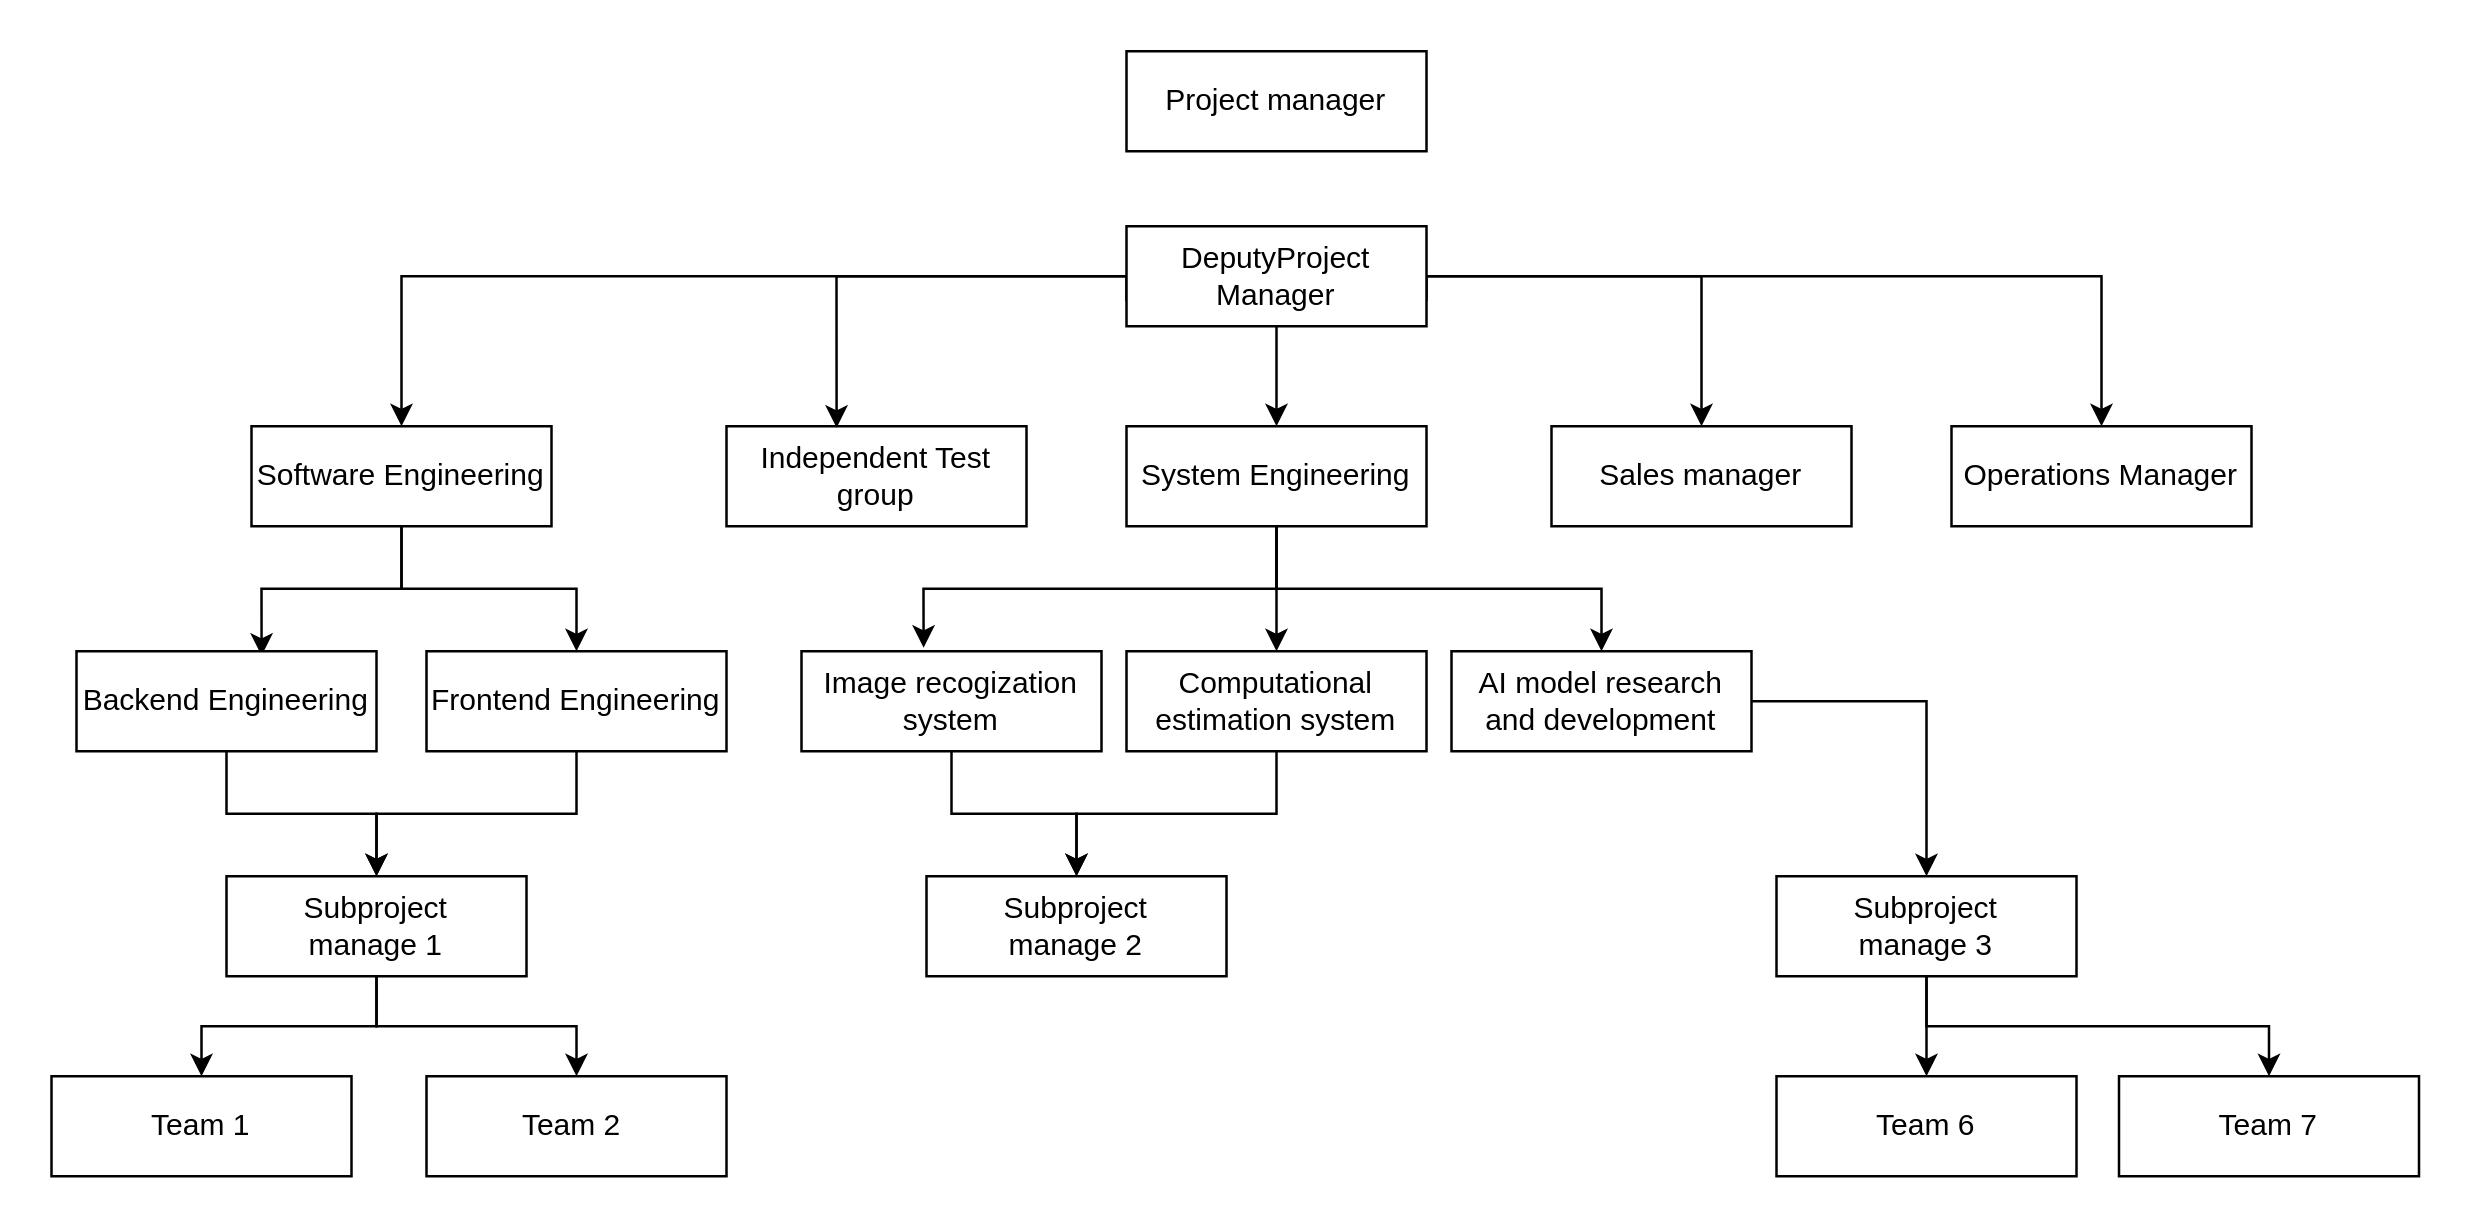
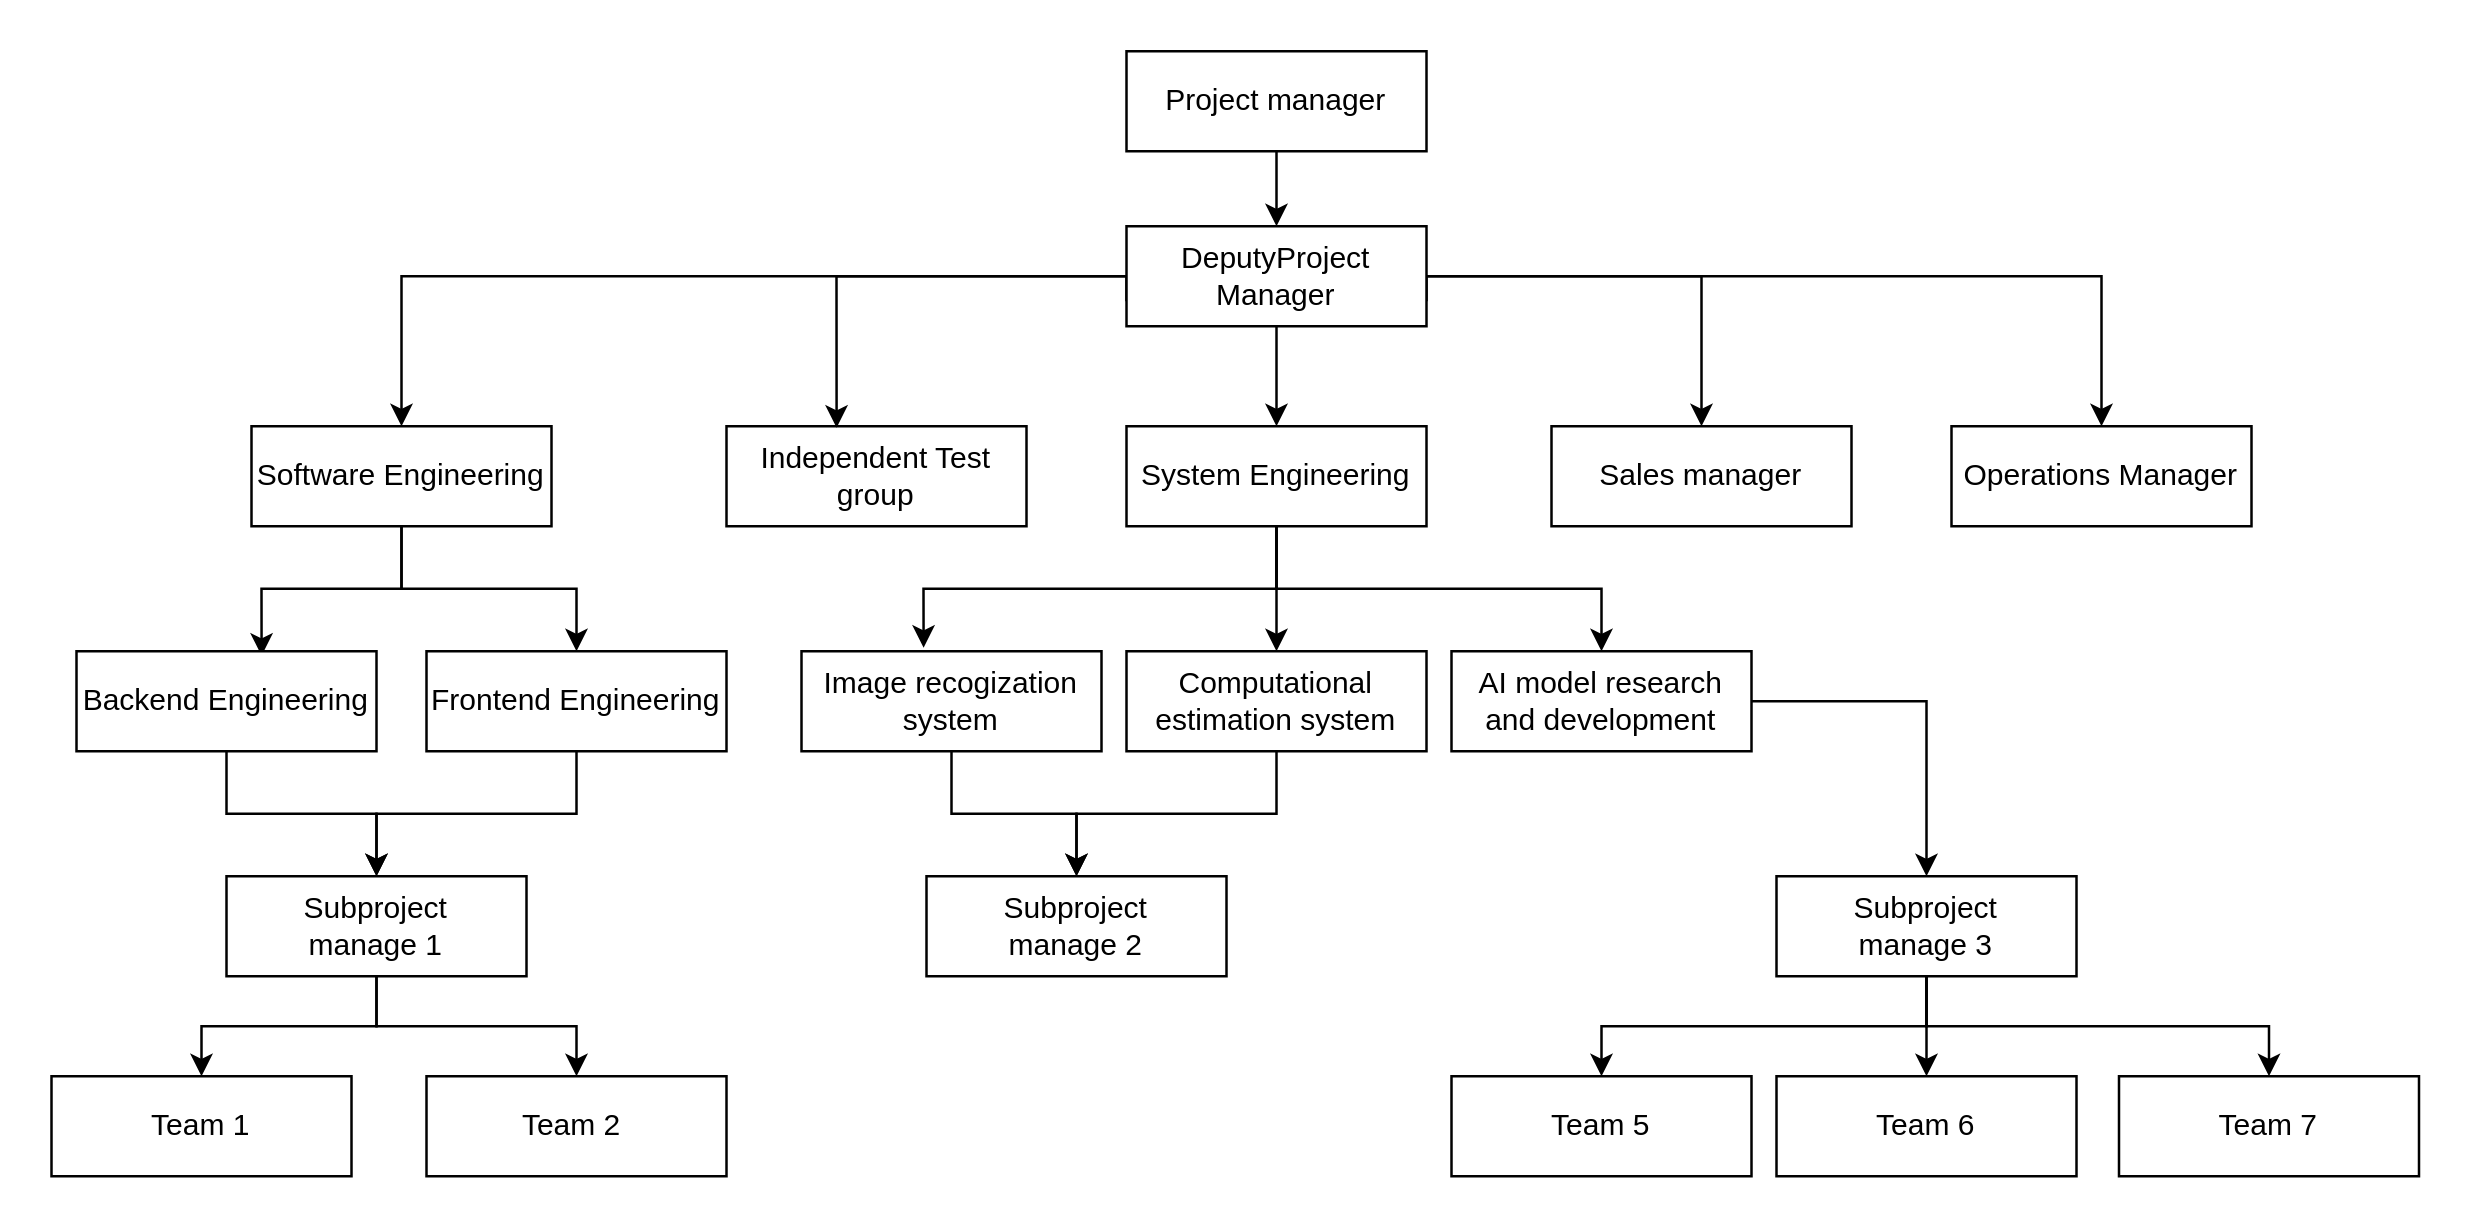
none -> (1276, 197)
none -> (1745, 1026)
none -> (1601, 1126)
